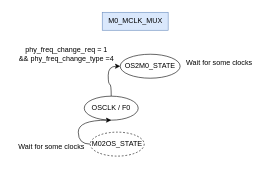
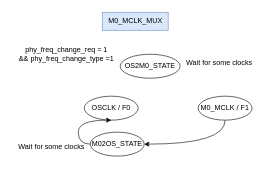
(67, 54) -> (67, 54)
(108, 80) -> none
none -> (225, 108)
none -> (199, 140)
(117, 144) -> (117, 144)
